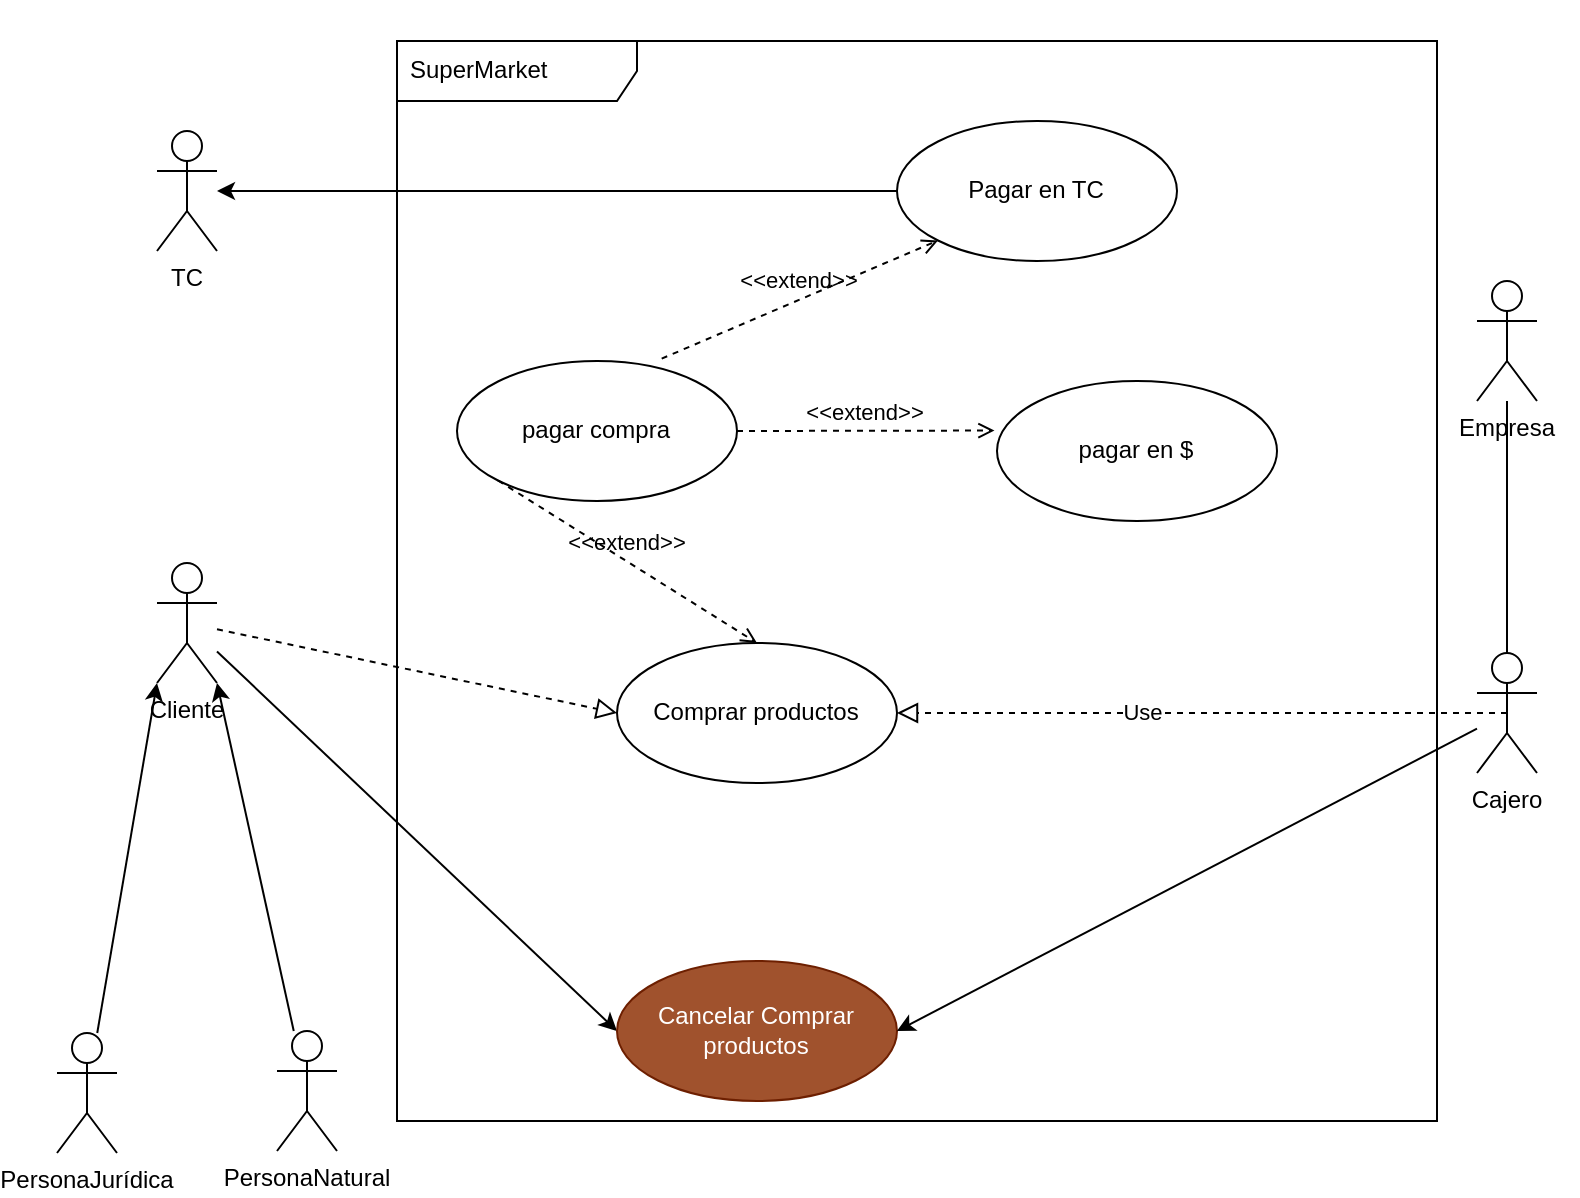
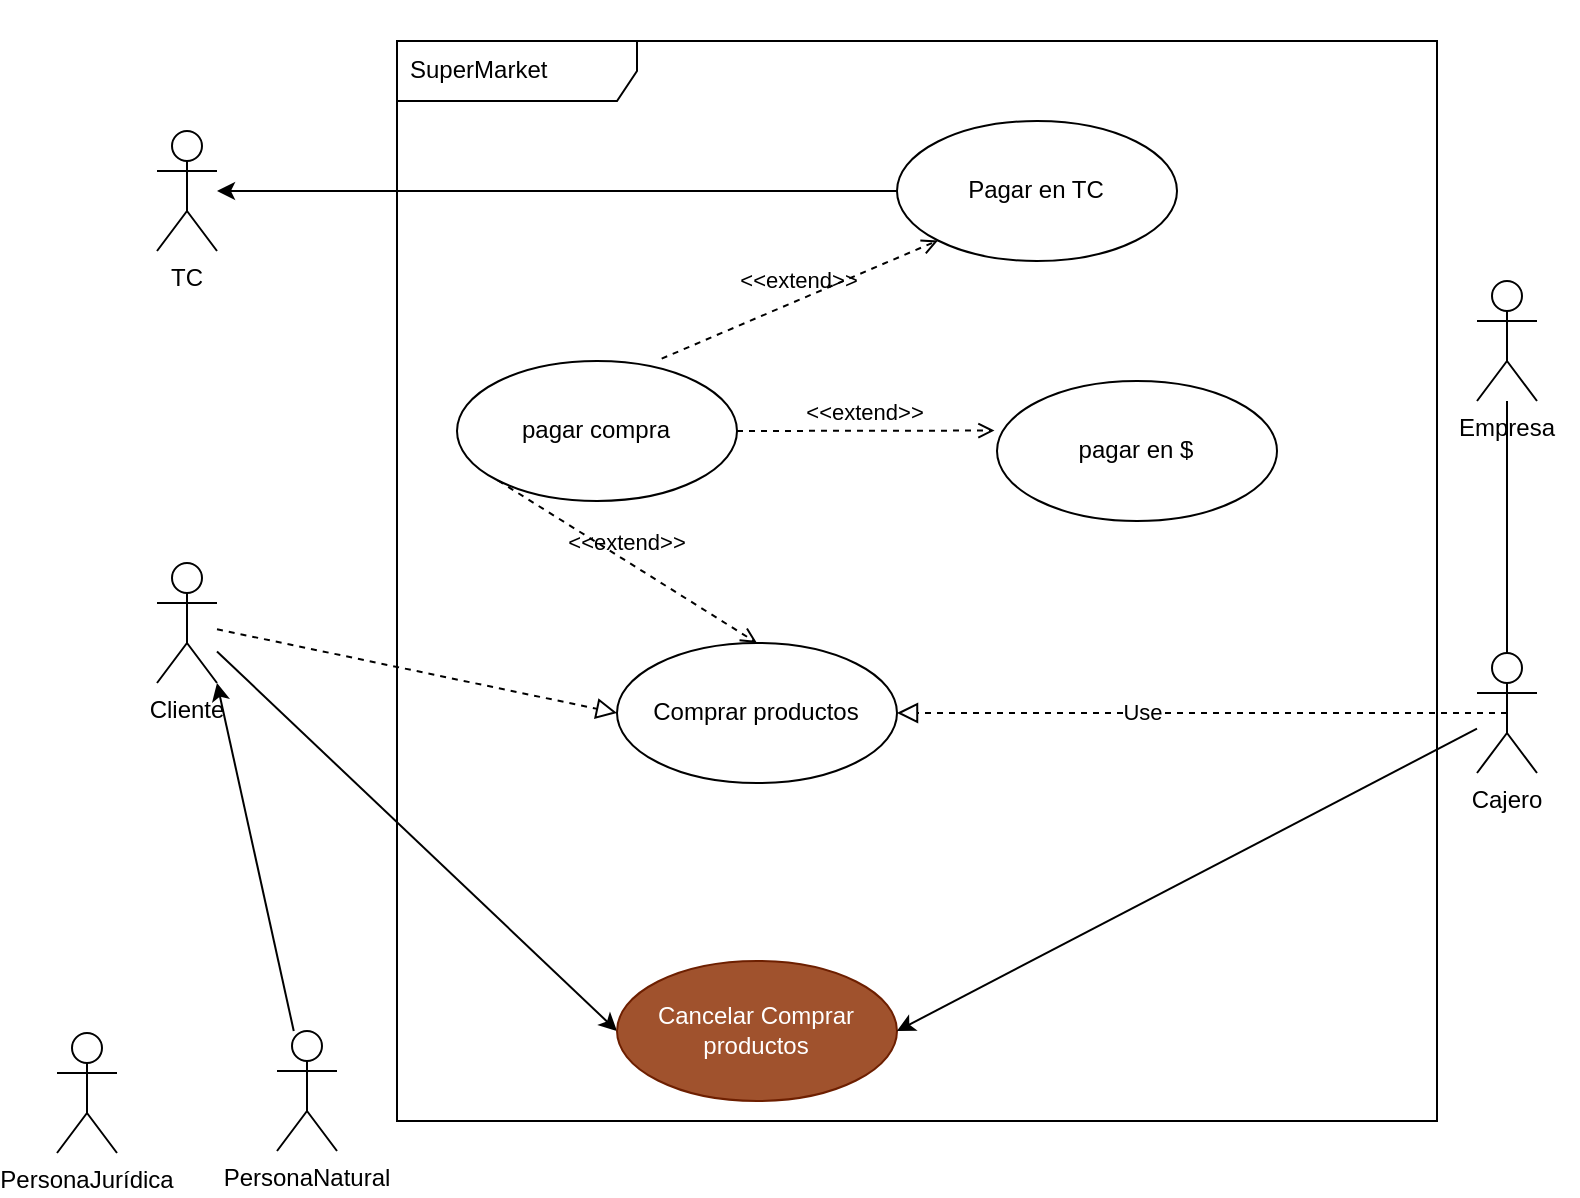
(126, 864) -> none
